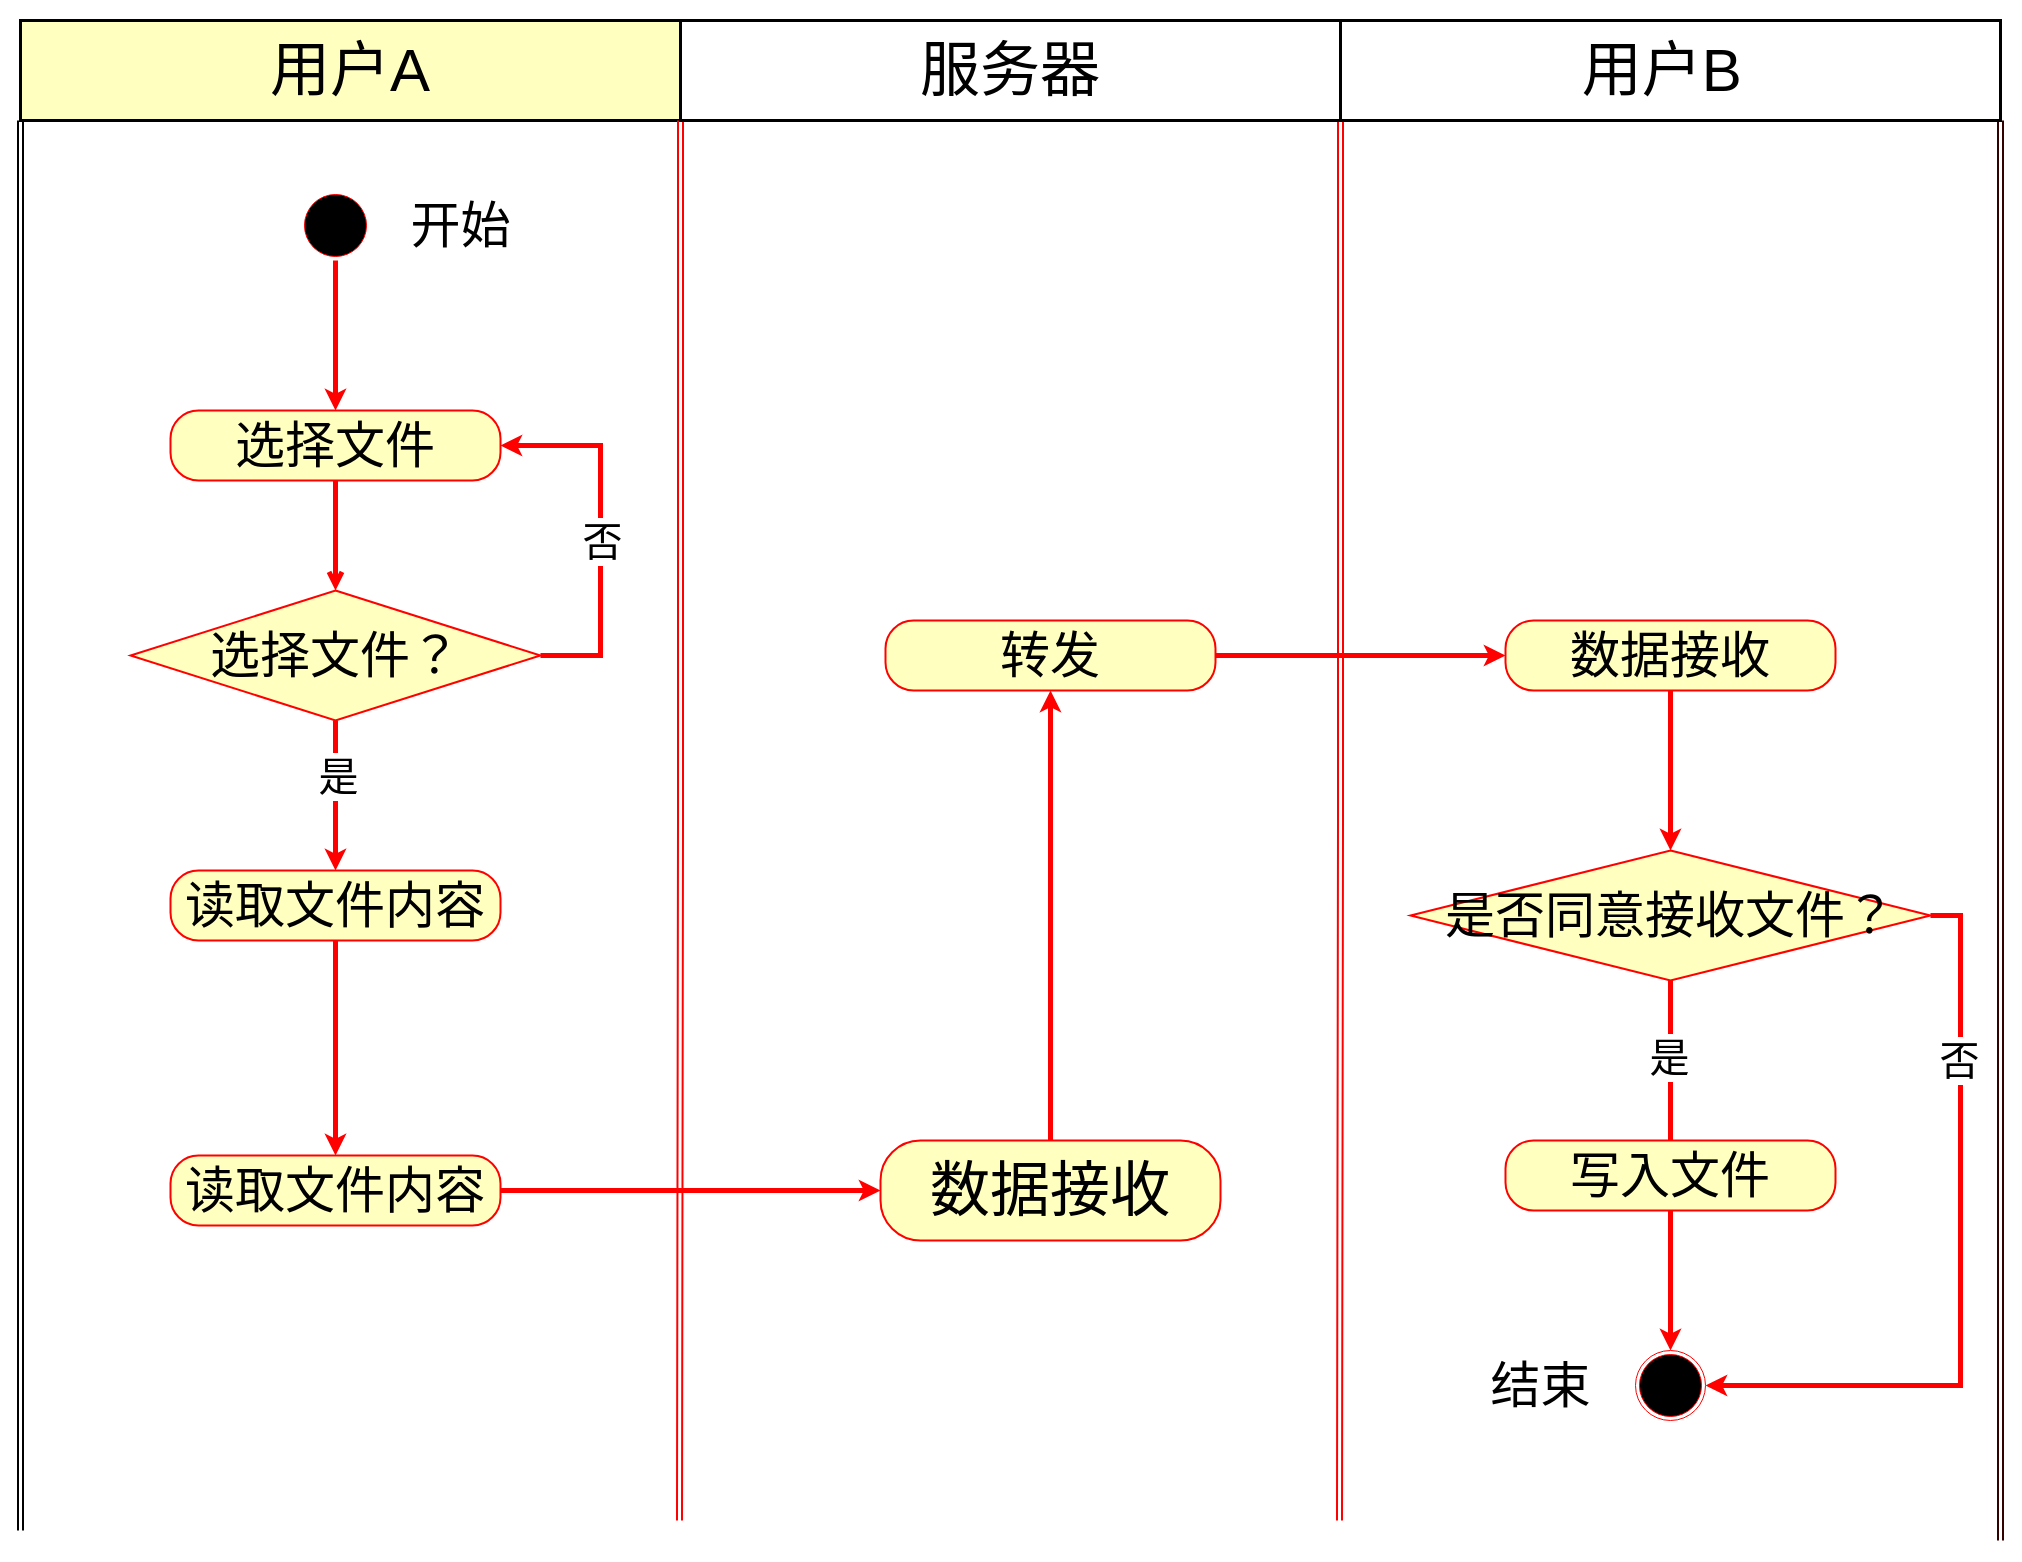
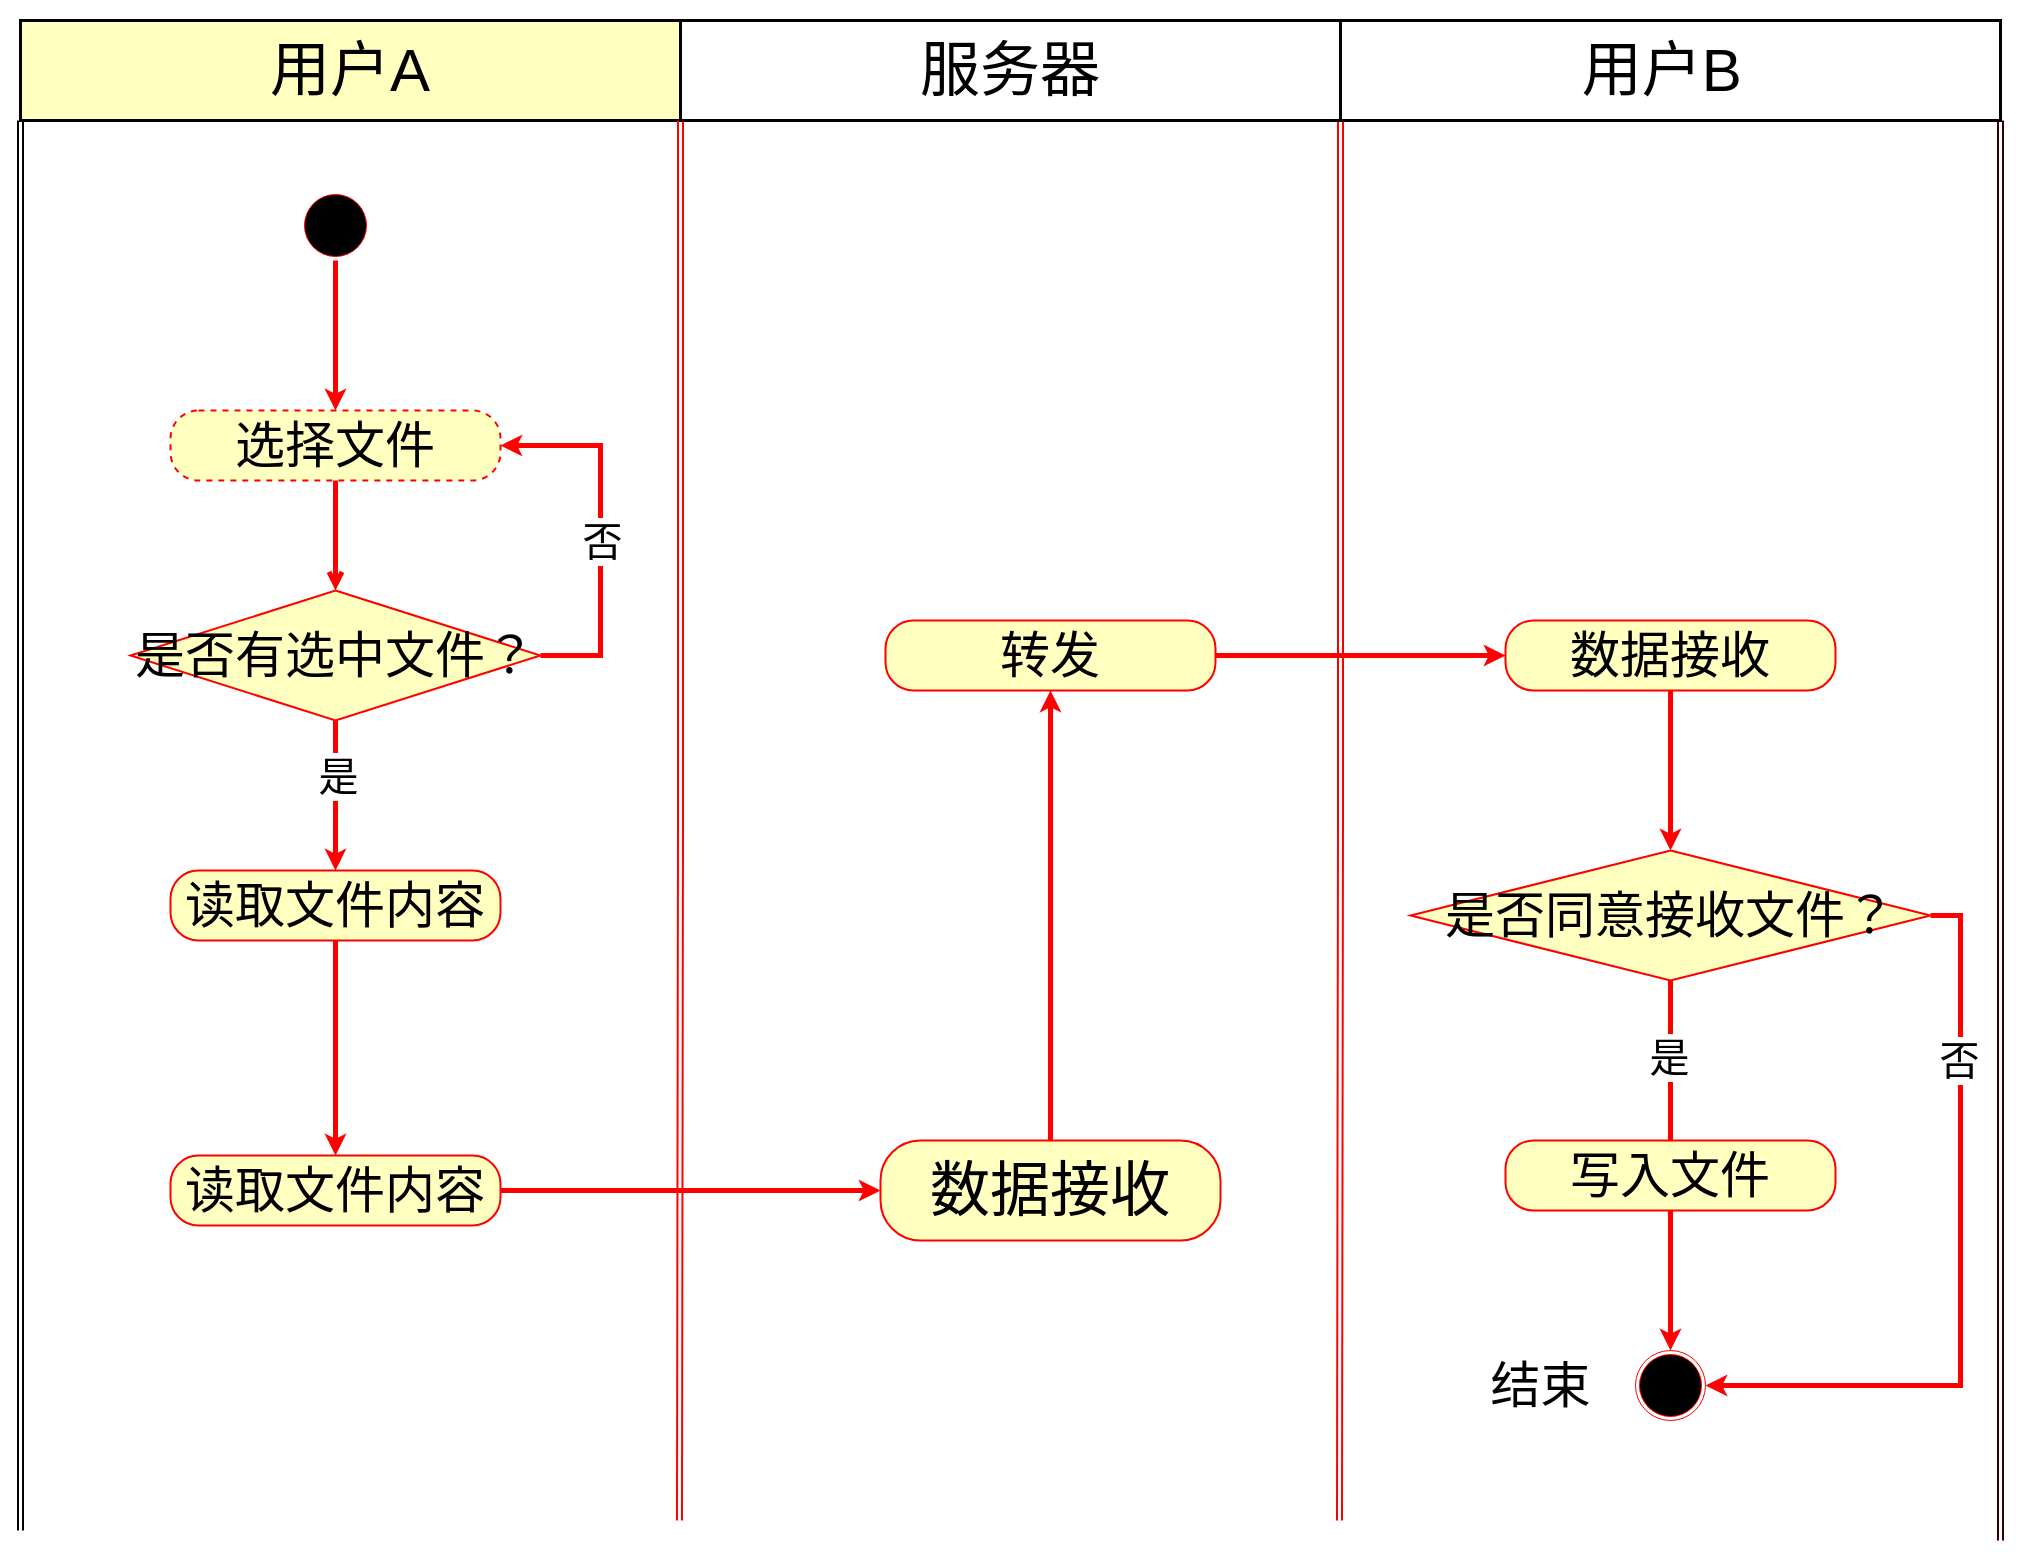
(461, 226) -> none
(336, 446) -> (336, 446)
(336, 656) -> (336, 656)
